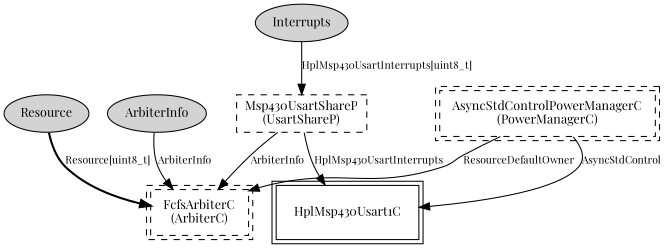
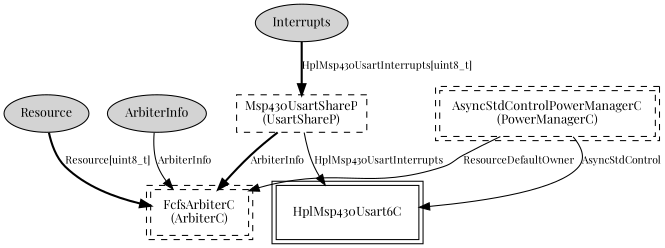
(302, 63) -> (302, 63)
(250, 156) -> (250, 156)
(348, 213) -> (348, 213)
